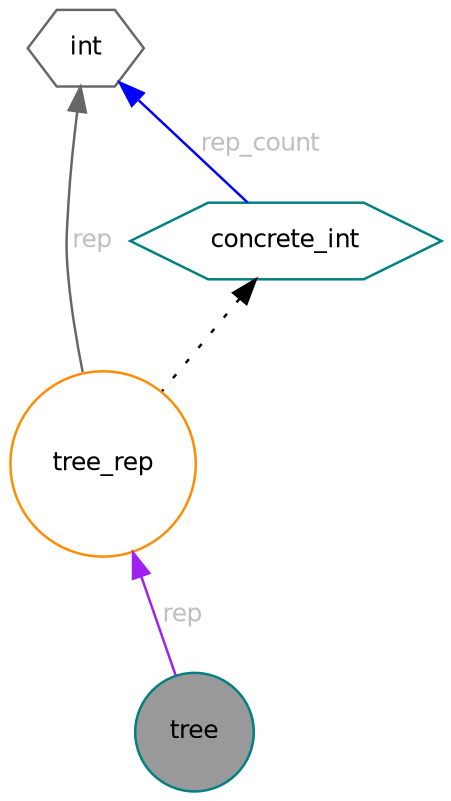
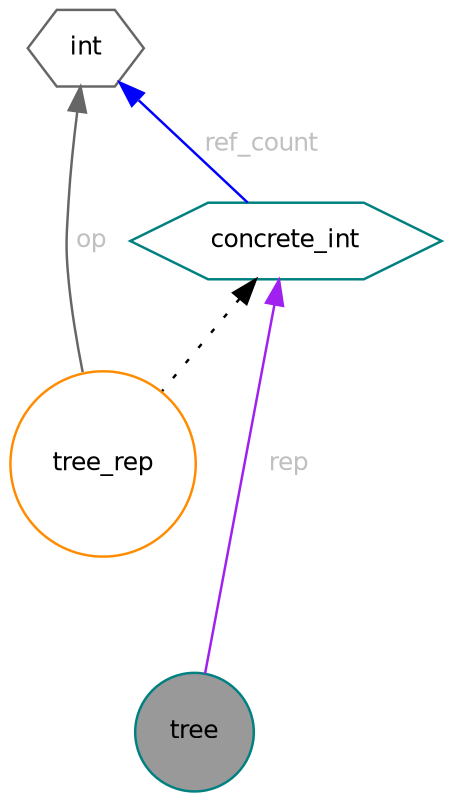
(258, 145) -> (258, 145)
(88, 241) -> (88, 241)
(158, 626) -> (240, 489)
